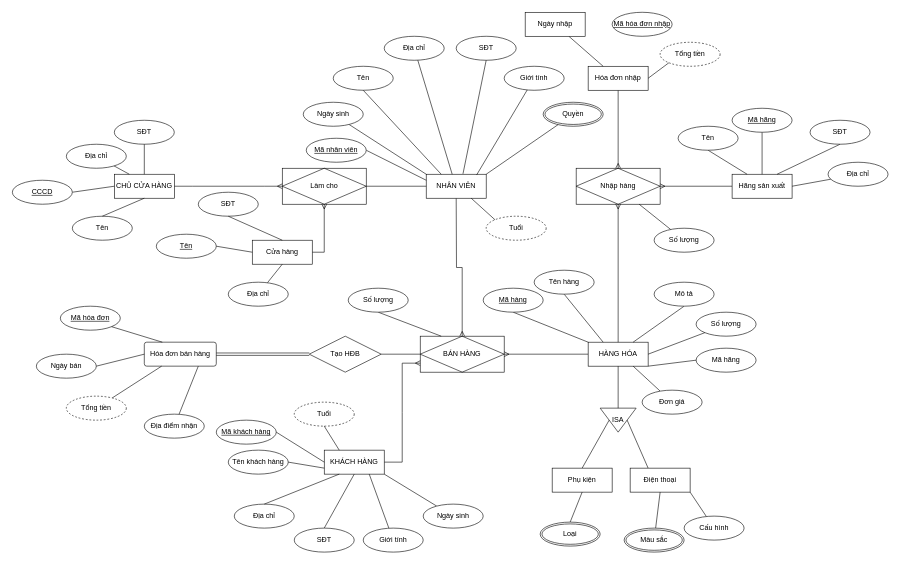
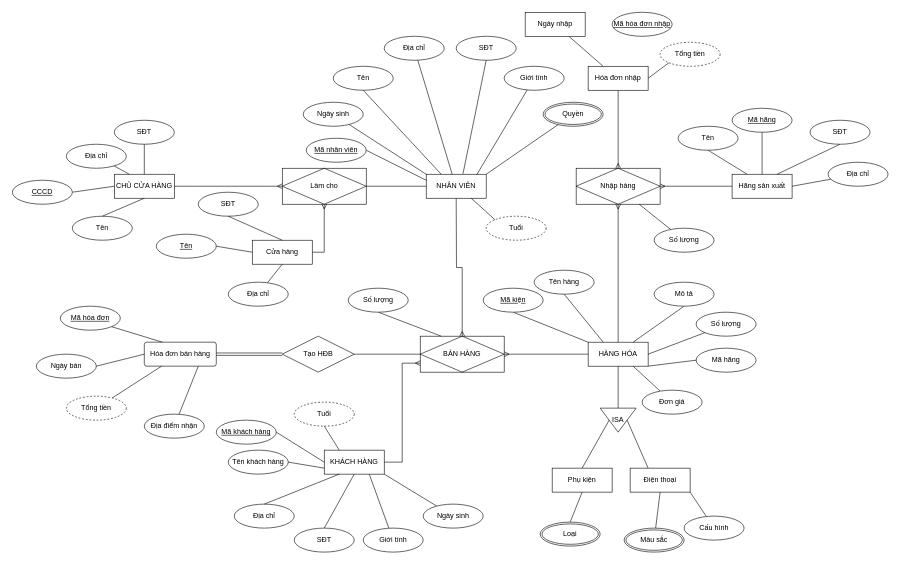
(513, 300) -> (513, 300)
(345, 354) -> (318, 354)
